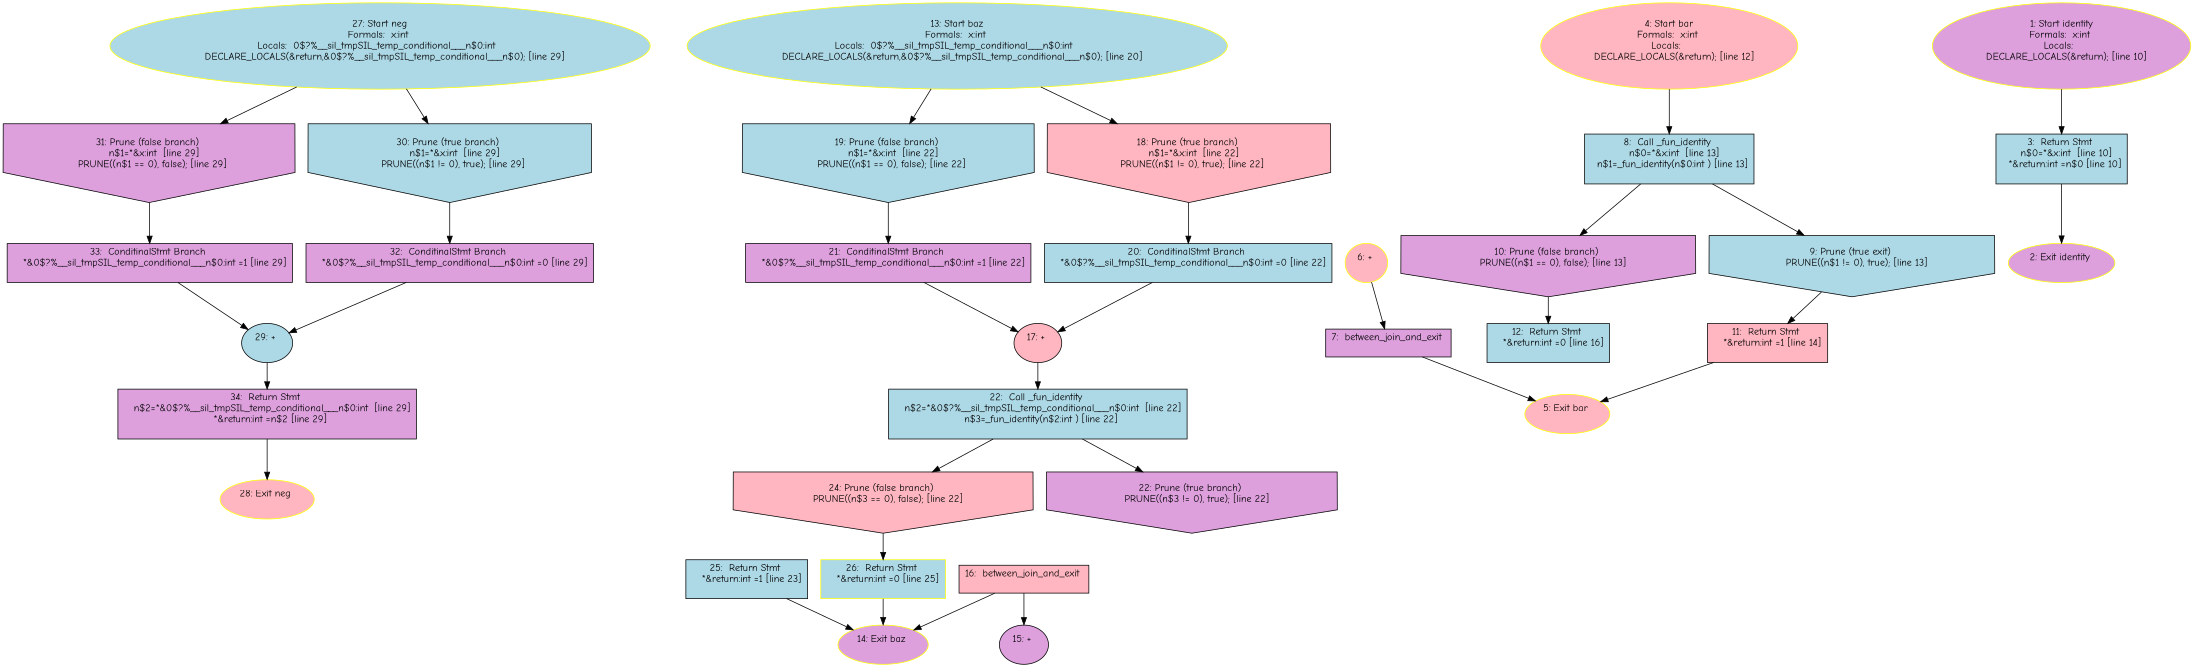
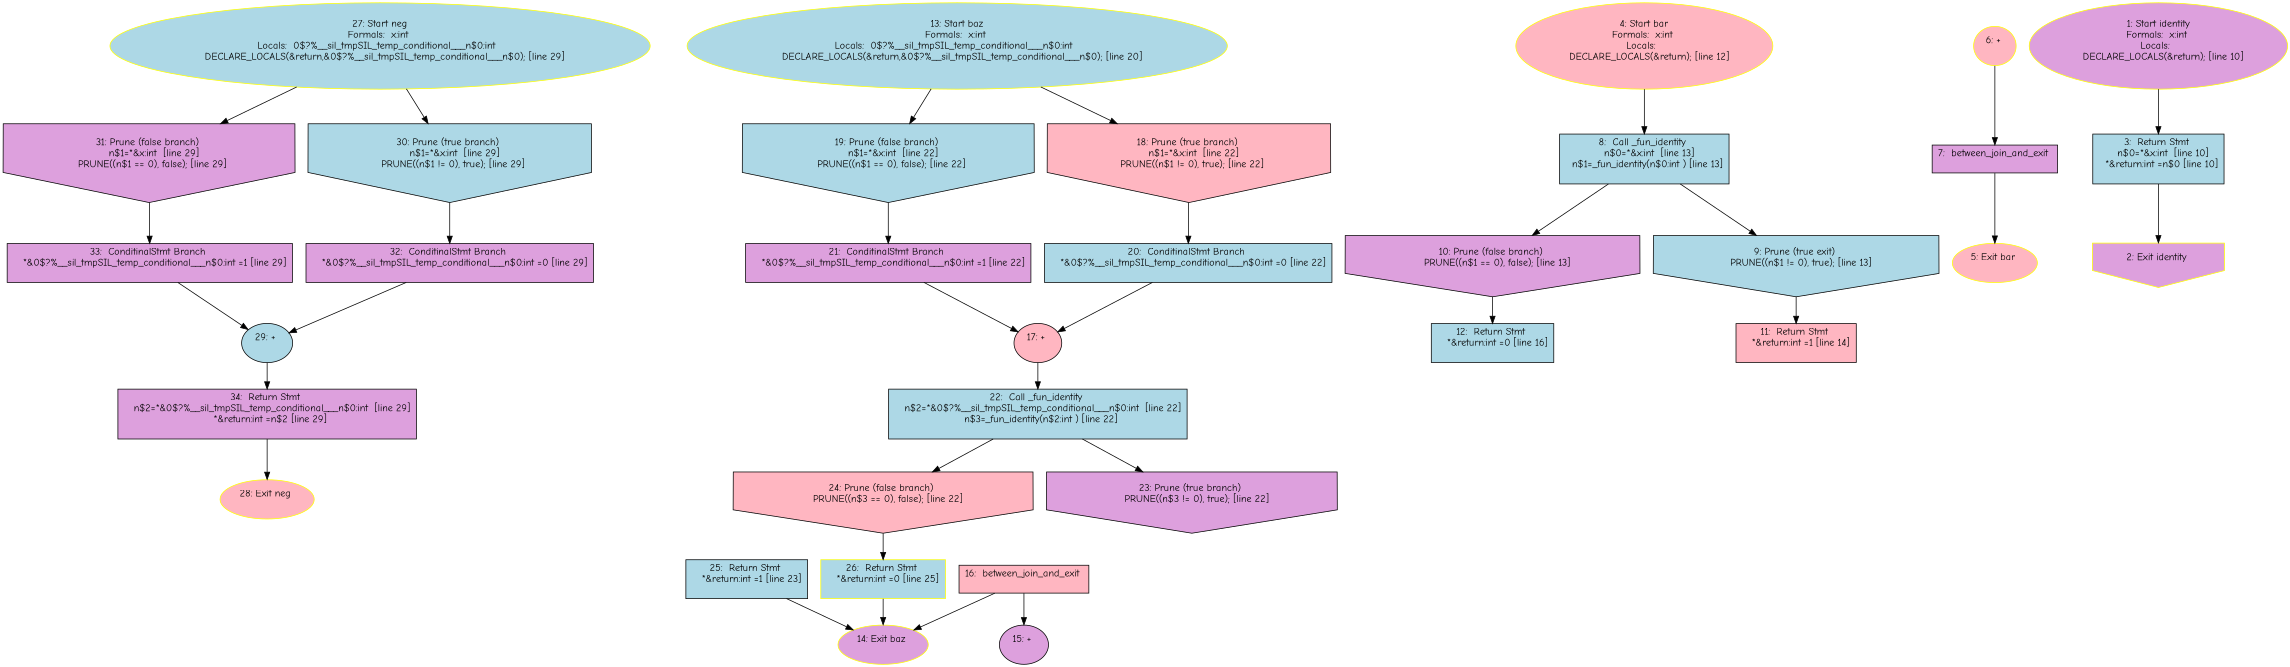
(2062, 263) -> (2158, 263)
(1661, 381) -> none
(1192, 499) -> (1192, 499)
